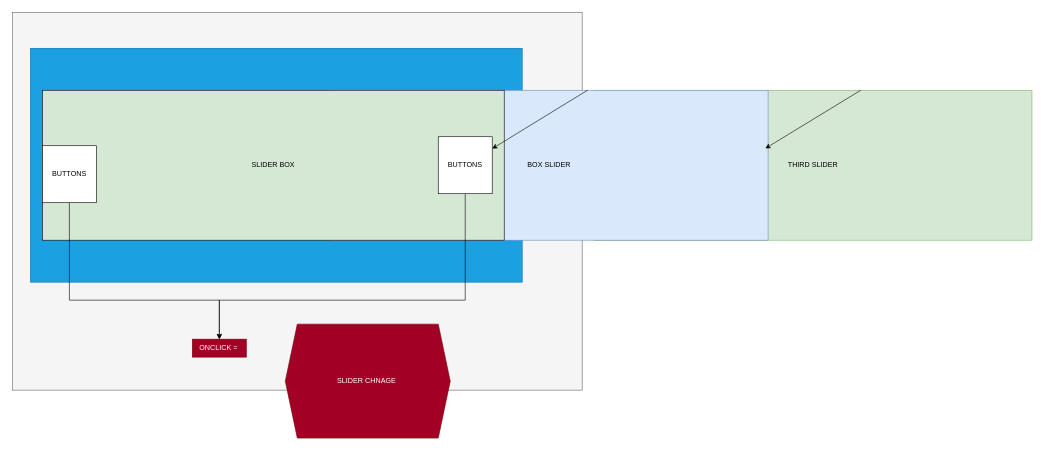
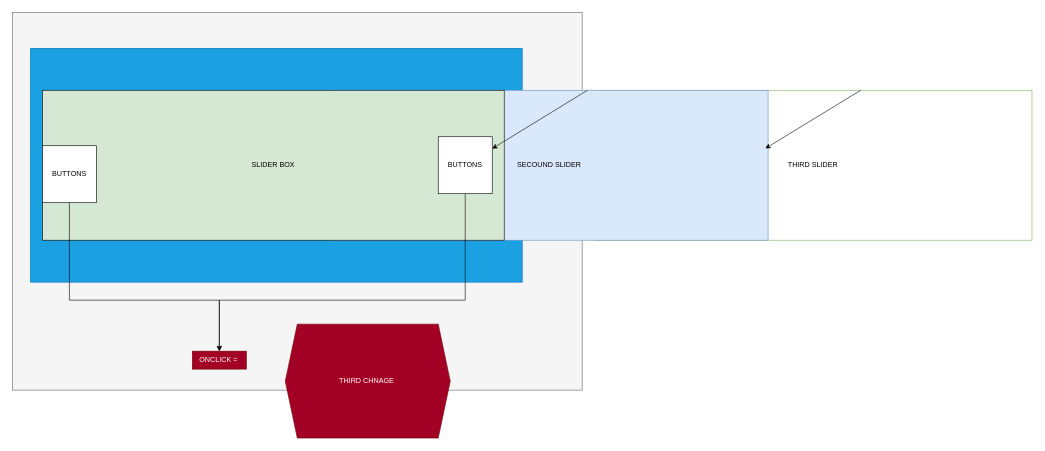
(549, 165) -> (549, 165)
(813, 165) -> (813, 165)
(219, 348) -> (219, 360)
(368, 381) -> (368, 381)
